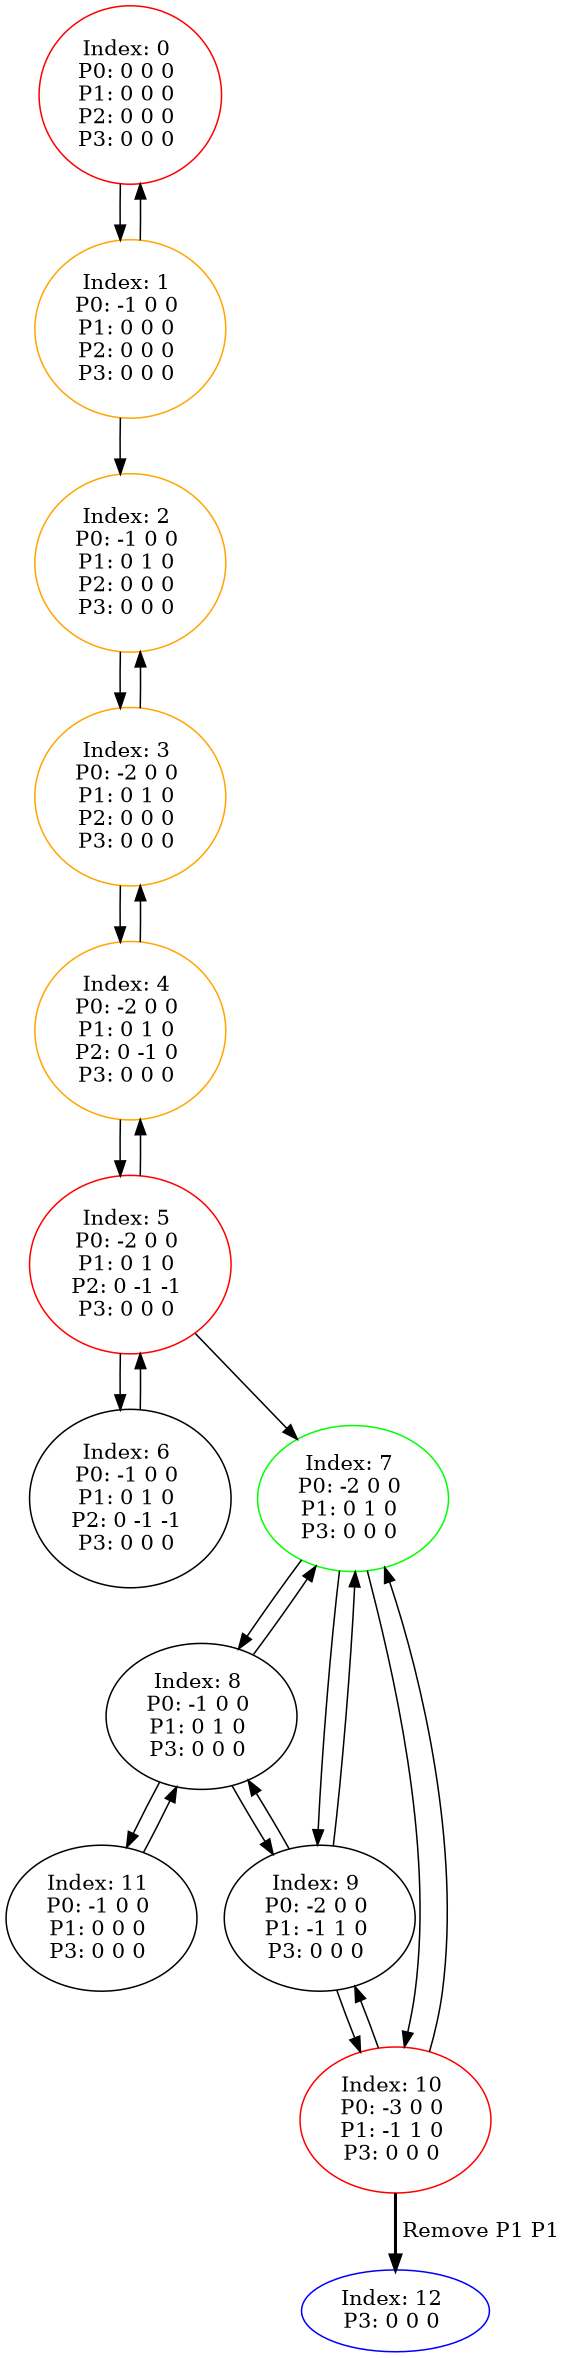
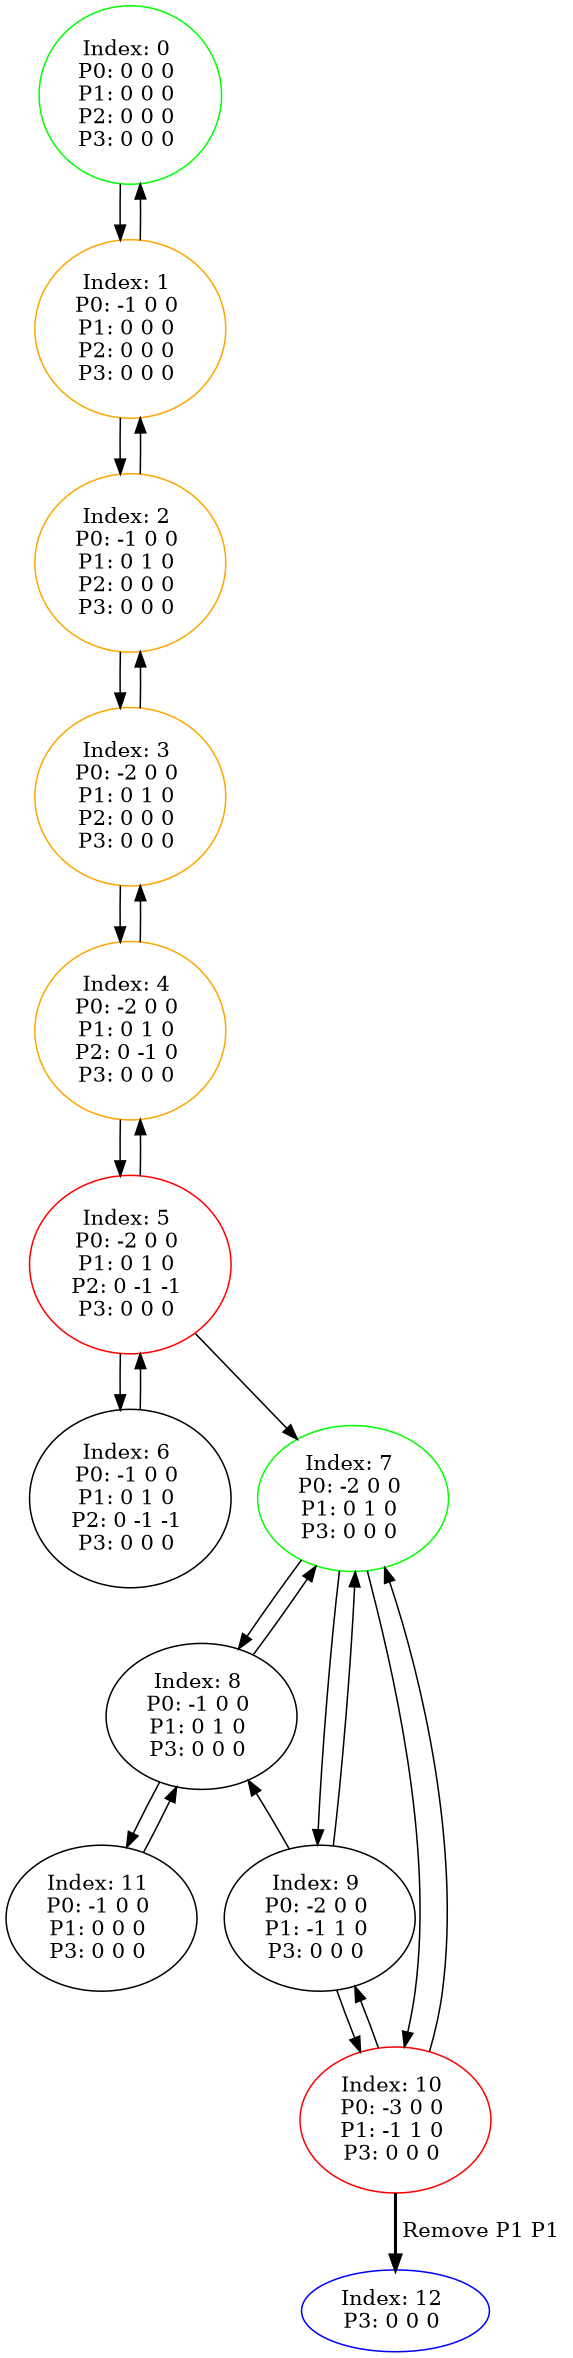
(130, 95) -> (130, 95)
none -> (141, 454)
(248, 1814) -> none
